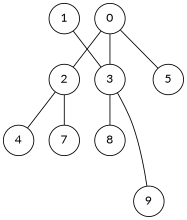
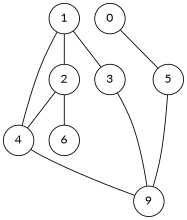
(91, 45) -> (64, 49)
(110, 49) -> none
none -> (36, 78)
(64, 140) -> (64, 140)
(110, 140) -> none
none -> (163, 141)
none -> (82, 175)
